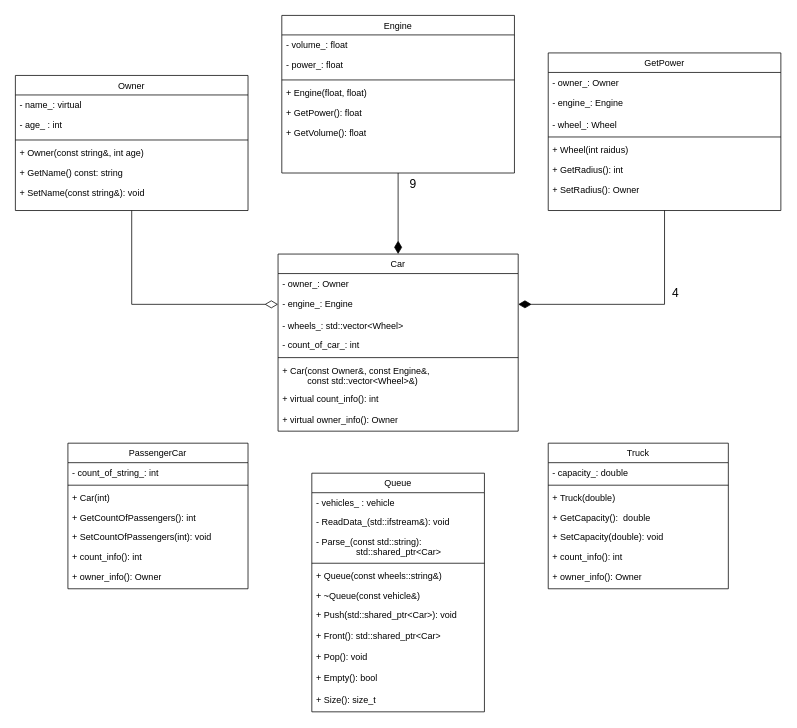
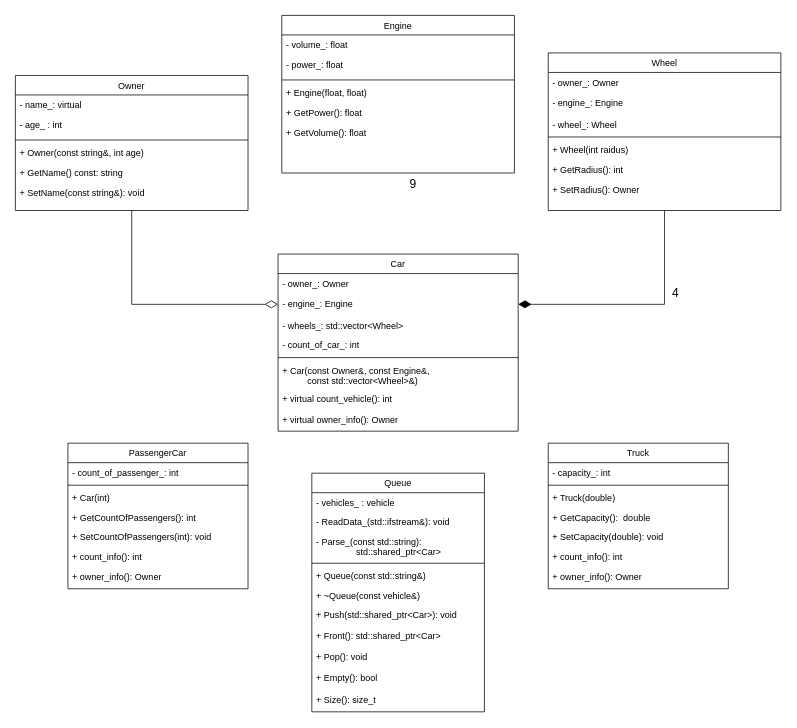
(664, 63) -> (664, 63)
(398, 240) -> none
(341, 399) -> (347, 399)
(124, 473) -> (133, 473)
(594, 473) -> (586, 473)
(384, 576) -> (378, 576)
